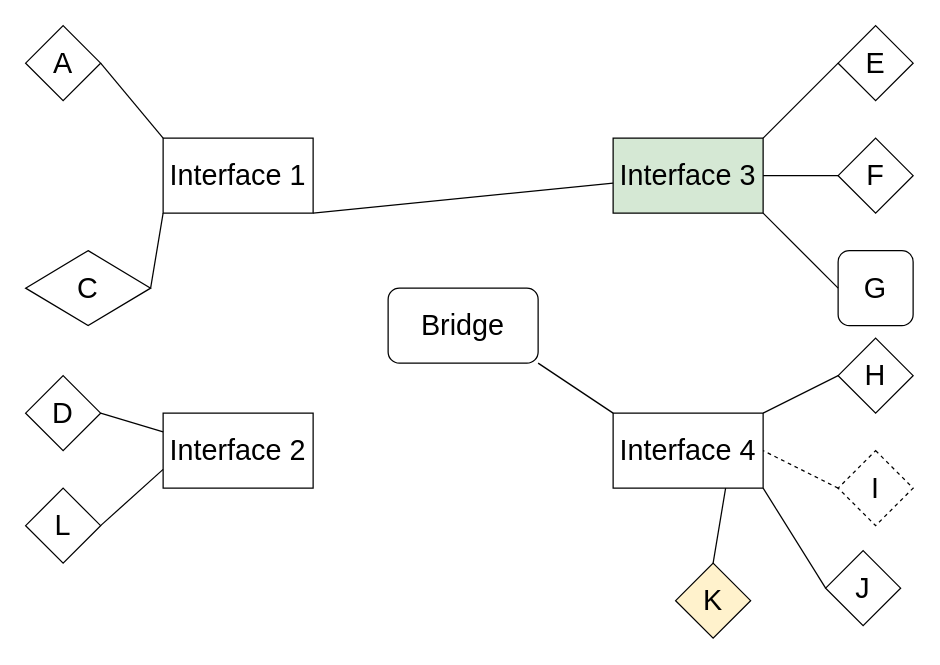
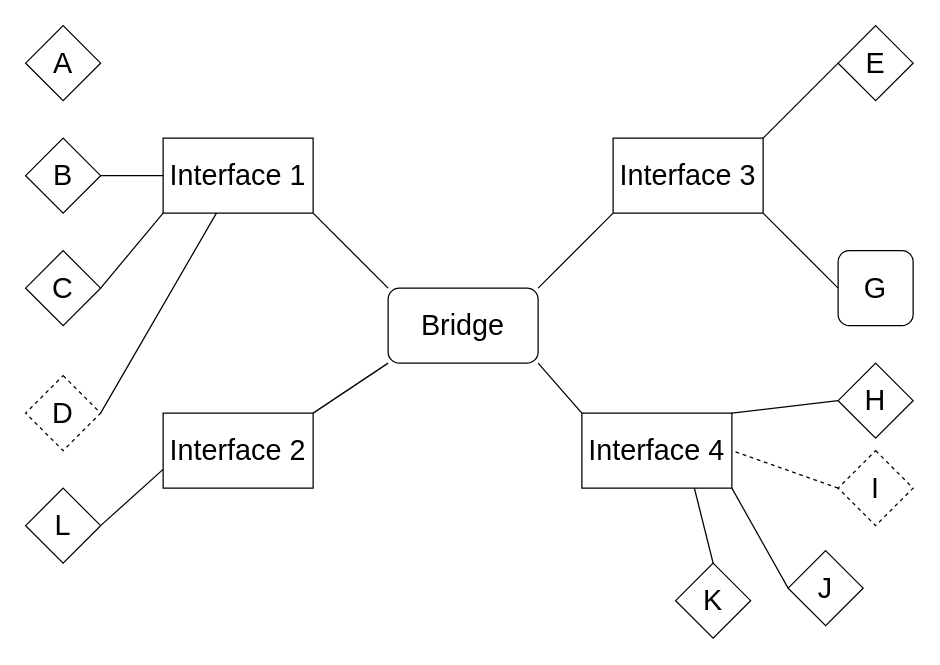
(132, 100) -> none
none -> (63, 176)
none -> (132, 176)
(688, 176) -> (688, 176)
(801, 176) -> none
(876, 176) -> none
(463, 198) -> (351, 251)
none -> (576, 251)
(88, 288) -> (63, 288)
(876, 376) -> (876, 401)
none -> (351, 388)
(63, 413) -> (63, 413)
(131, 422) -> (158, 314)
(688, 451) -> (657, 451)
(863, 588) -> (826, 588)
(713, 601) -> (713, 601)
